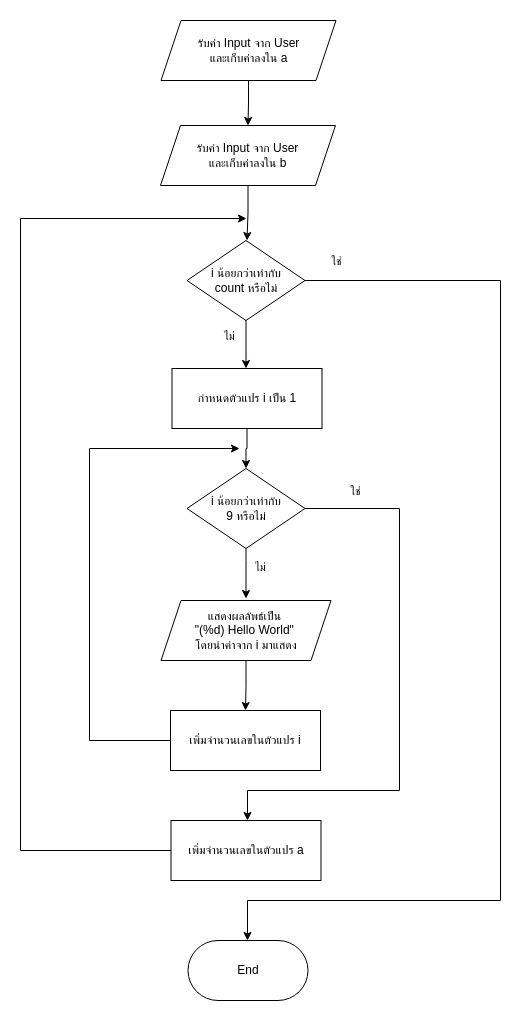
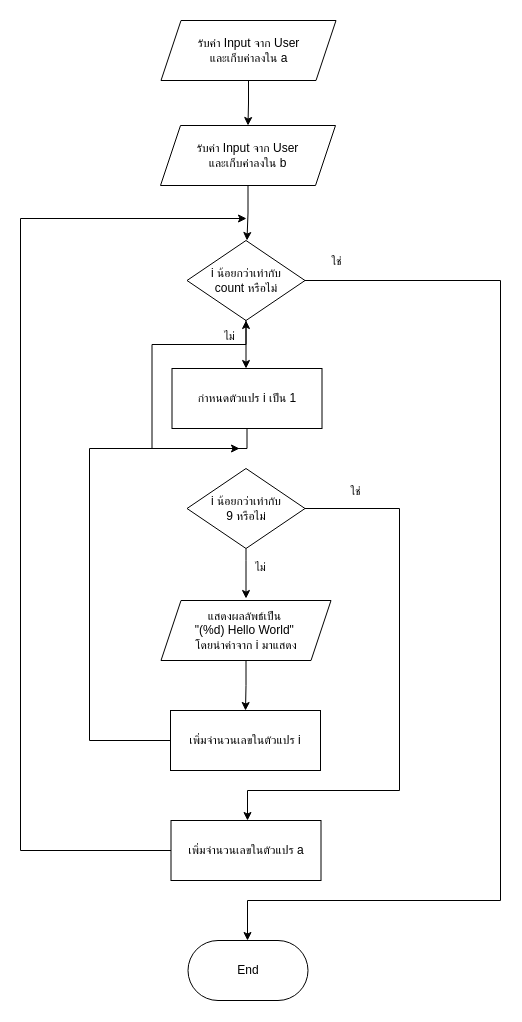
(246, 453) -> (152, 350)
